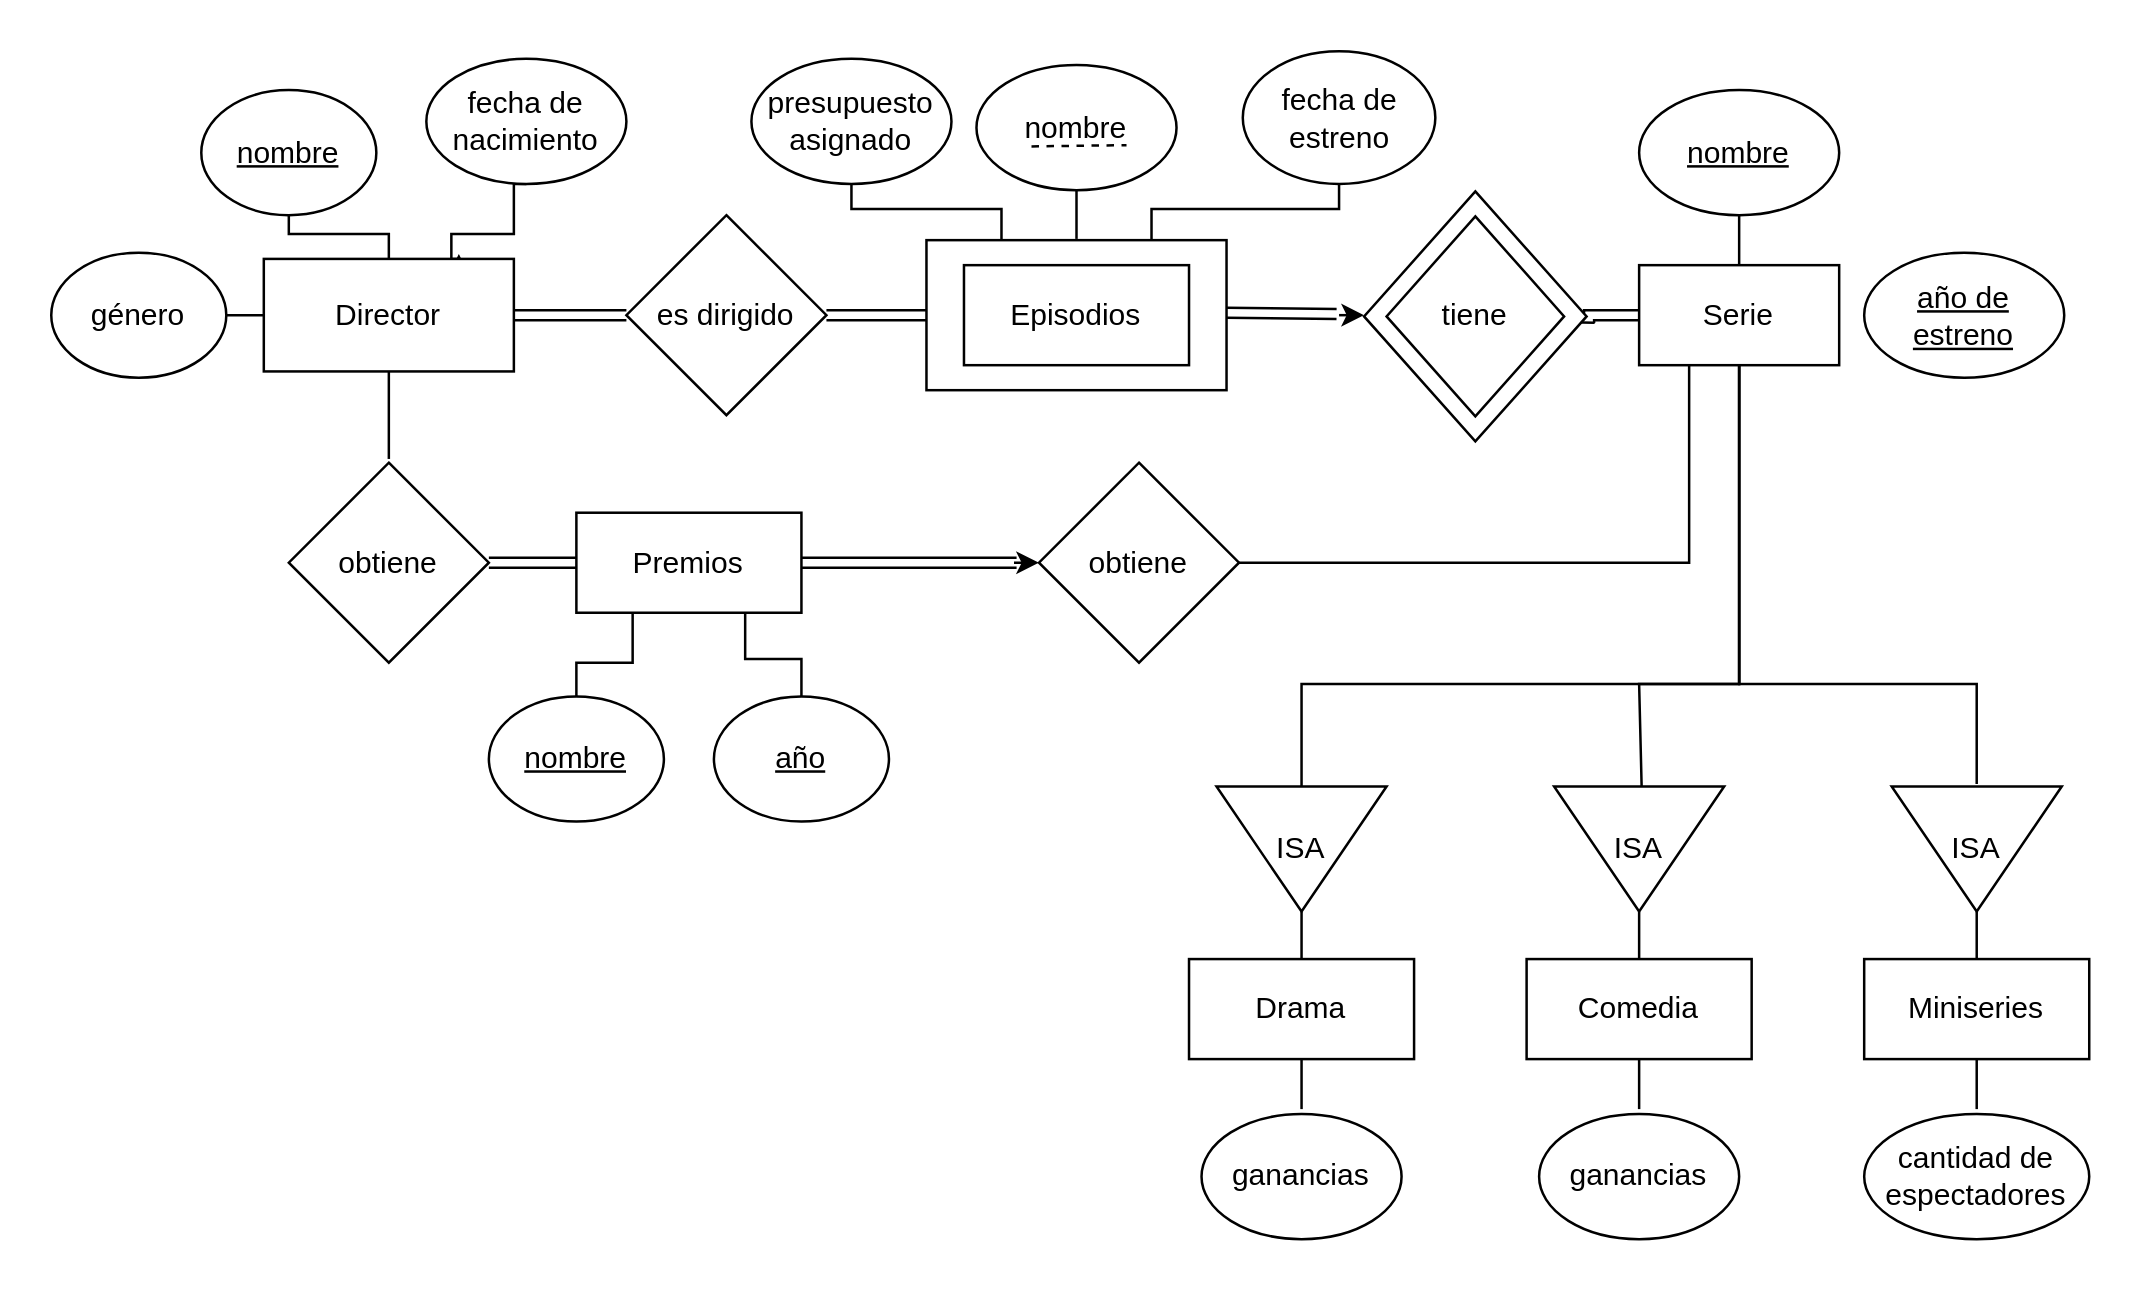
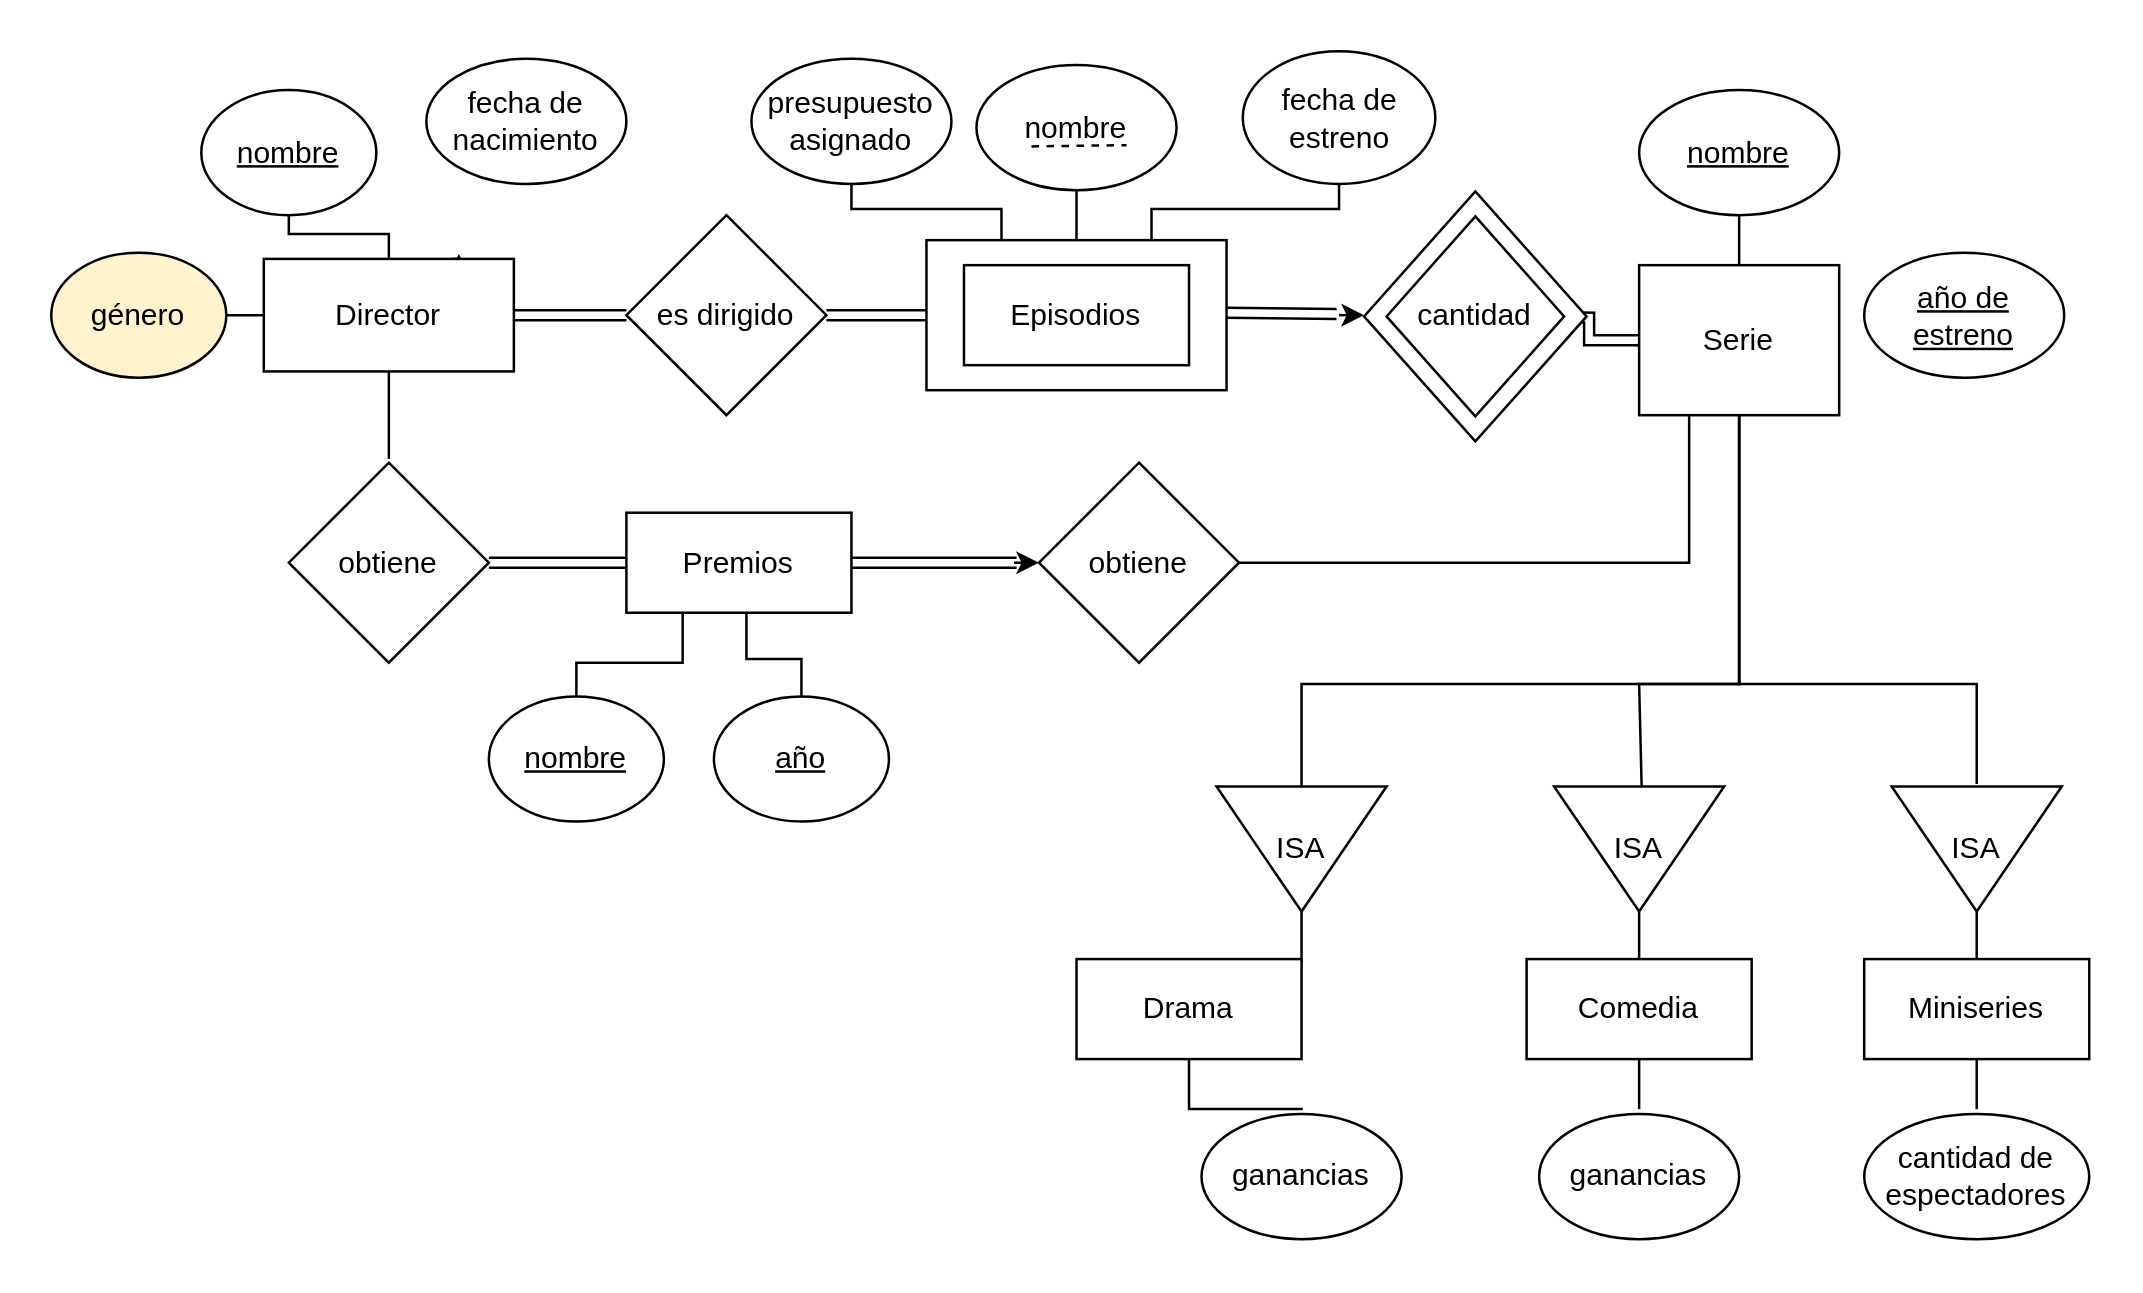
(499, 234) -> none
(139, 315) -> (139, 315)
(1739, 315) -> (1739, 340)
(1475, 316) -> (1475, 316)
(689, 563) -> (739, 563)
(1301, 1009) -> (1189, 1009)
